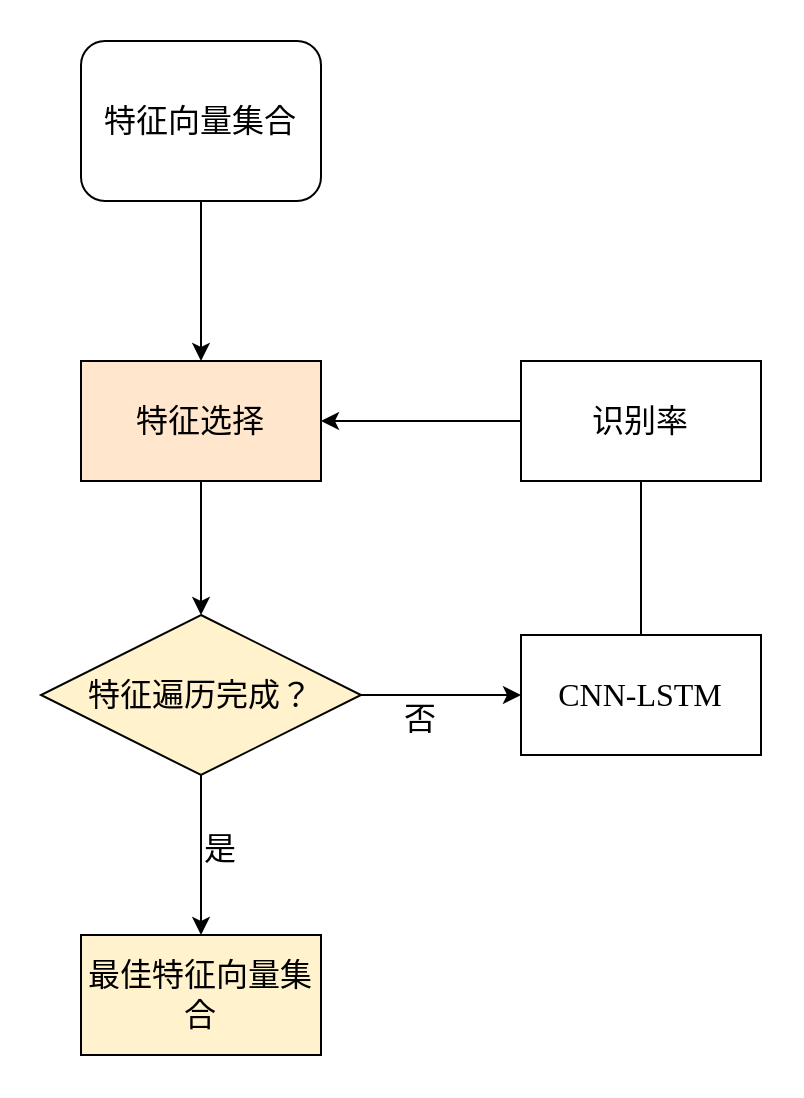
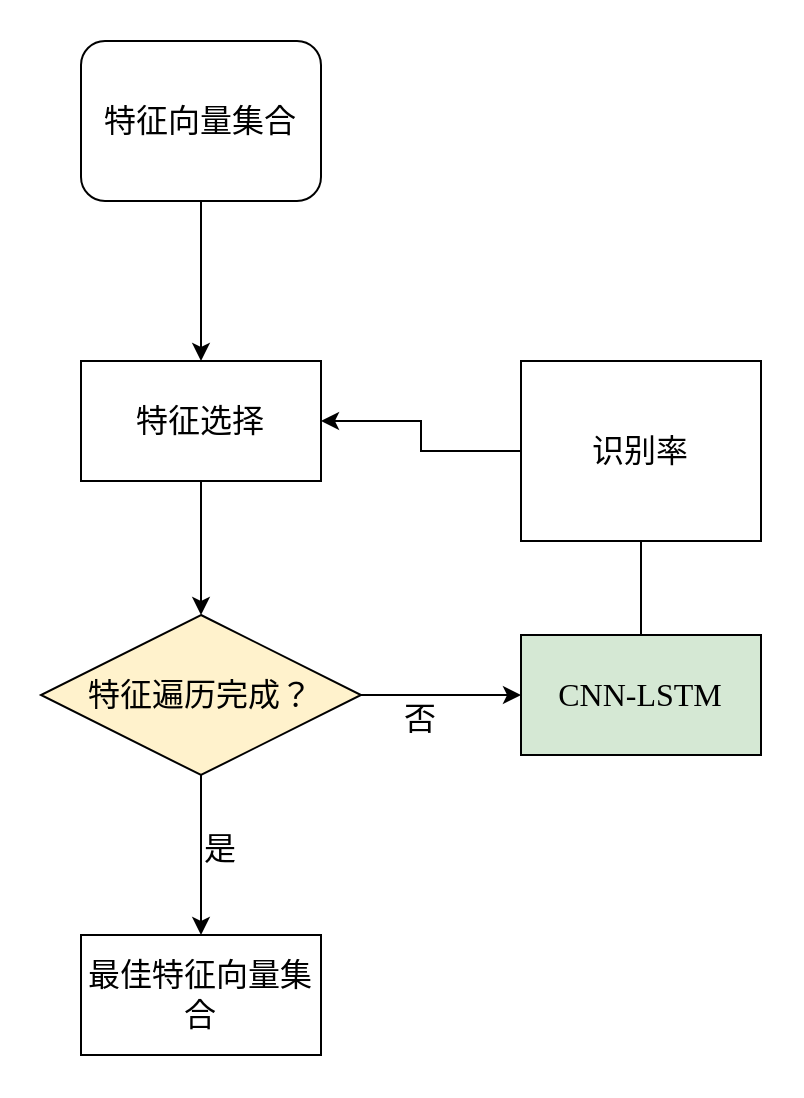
(201, 421) -> (201, 421)
(641, 421) -> (641, 451)
(641, 695) -> (641, 695)
(201, 995) -> (201, 995)
